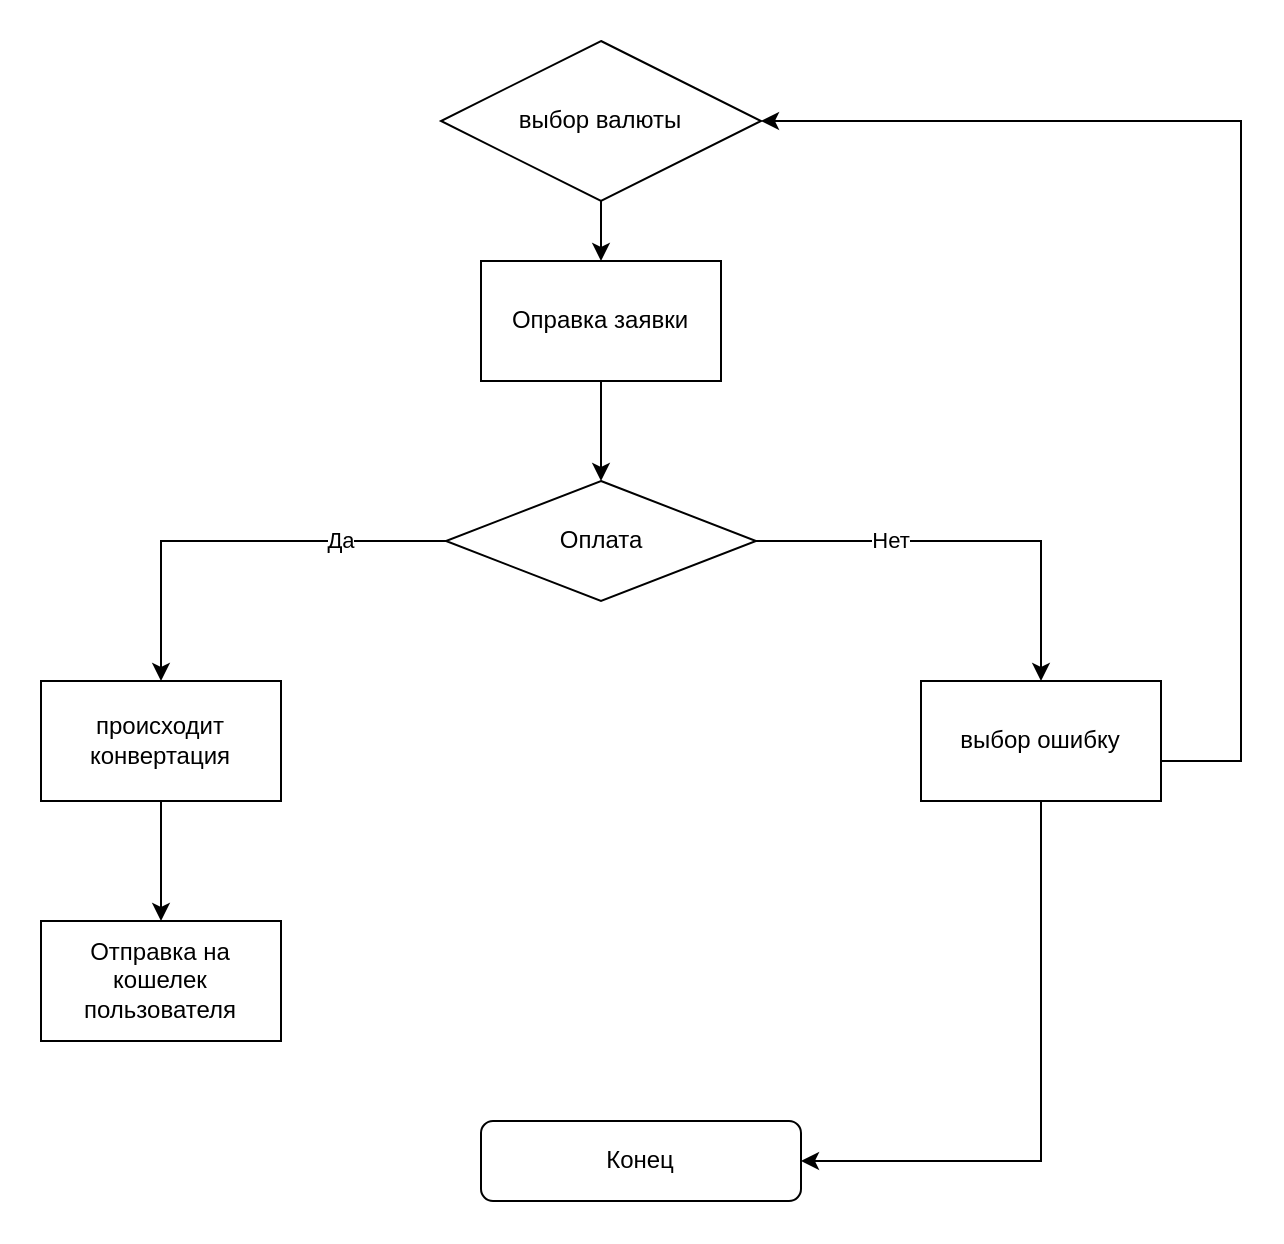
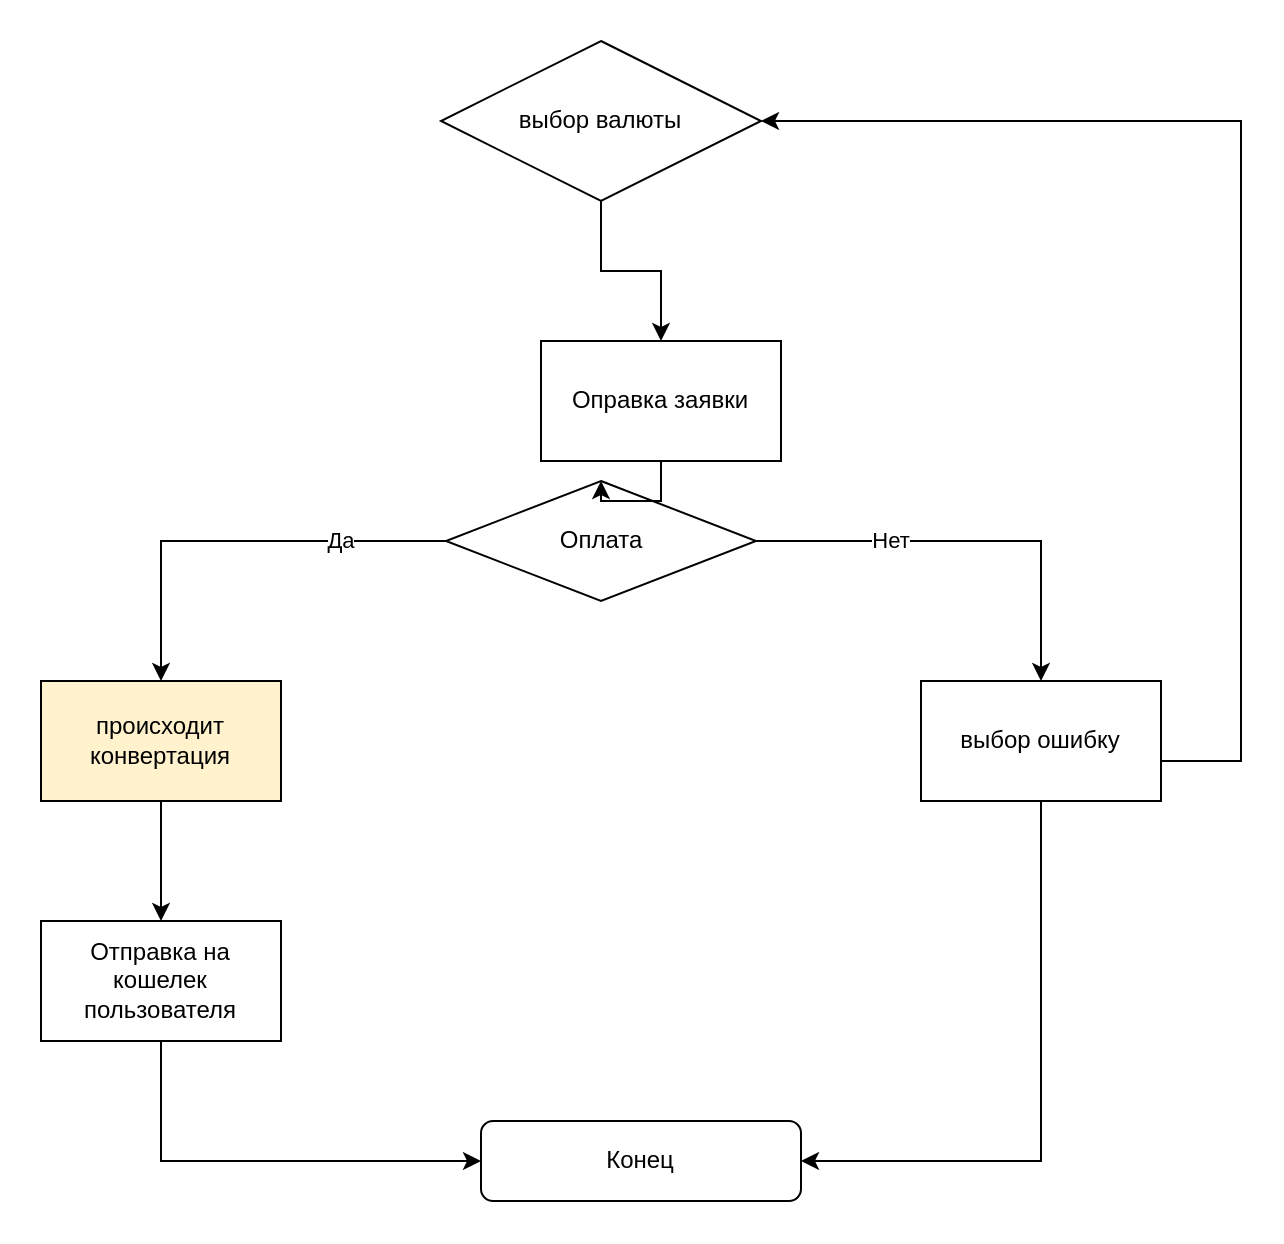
(601, 321) -> (661, 401)
(161, 741) -> (161, 741)
none -> (254, 1161)
